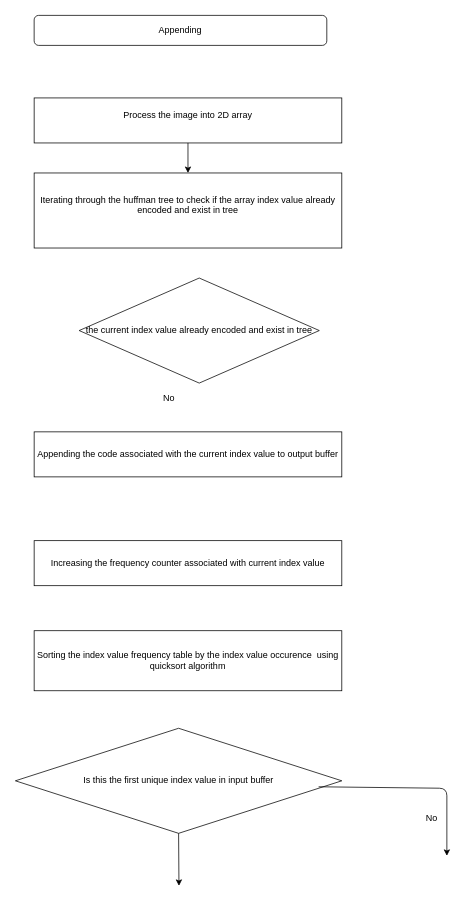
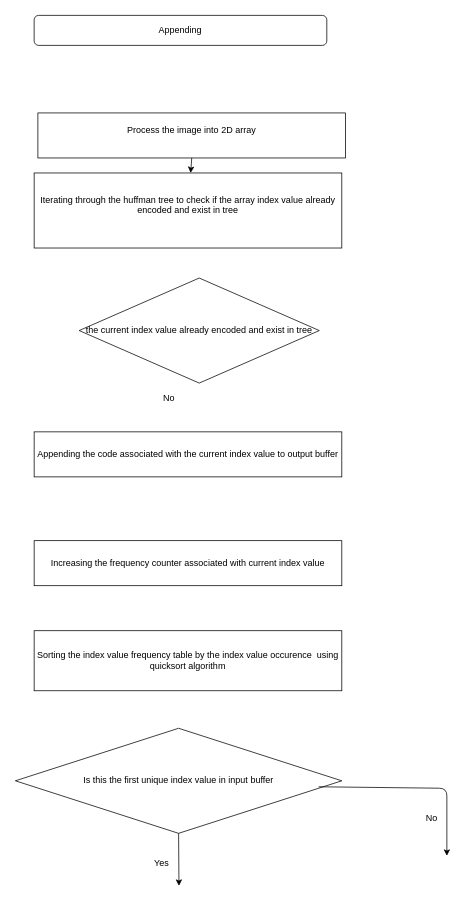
(188, 120) -> (192, 135)
none -> (162, 863)
